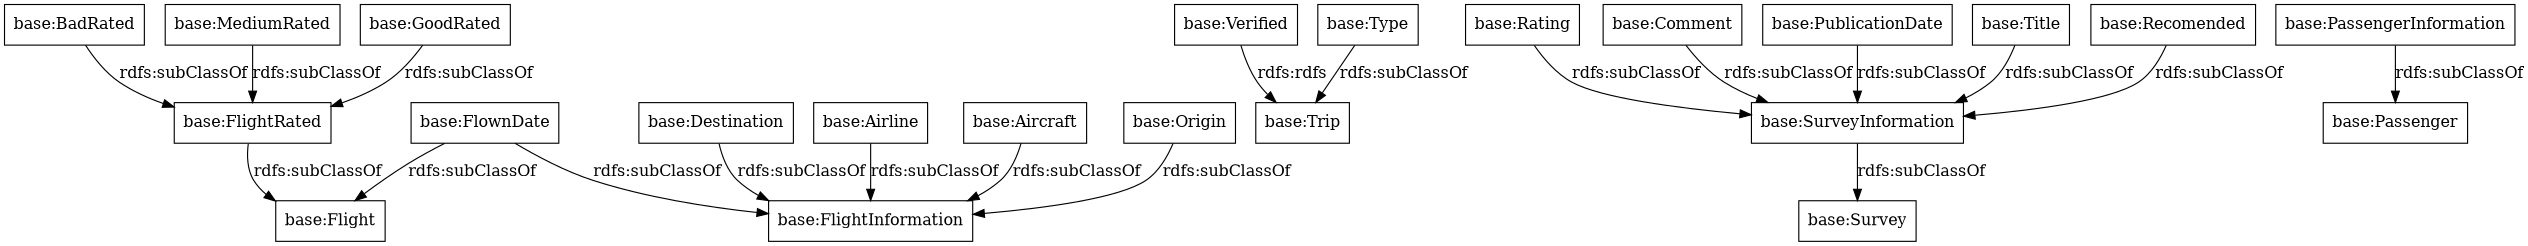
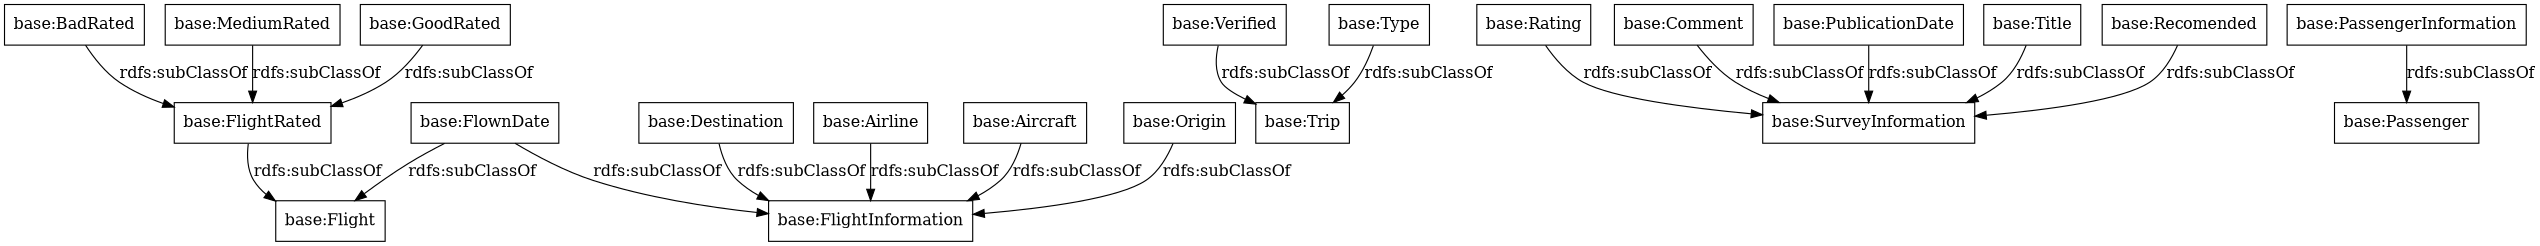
(1292, 74) -> (1286, 74)
(1857, 221) -> none
